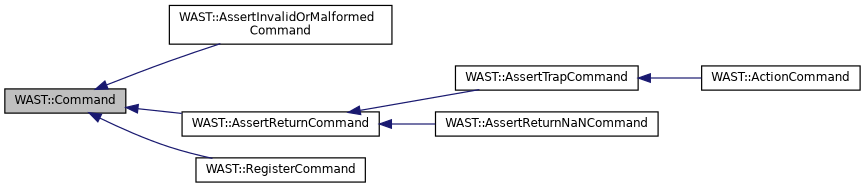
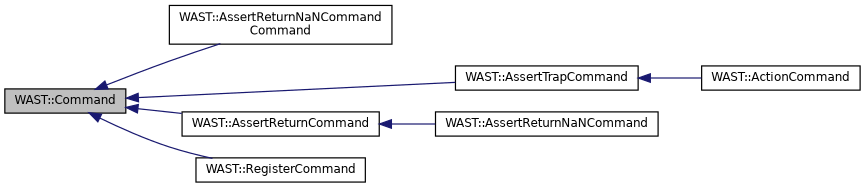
(281, 25) -> (281, 25)
(420, 100) -> (297, 90)
